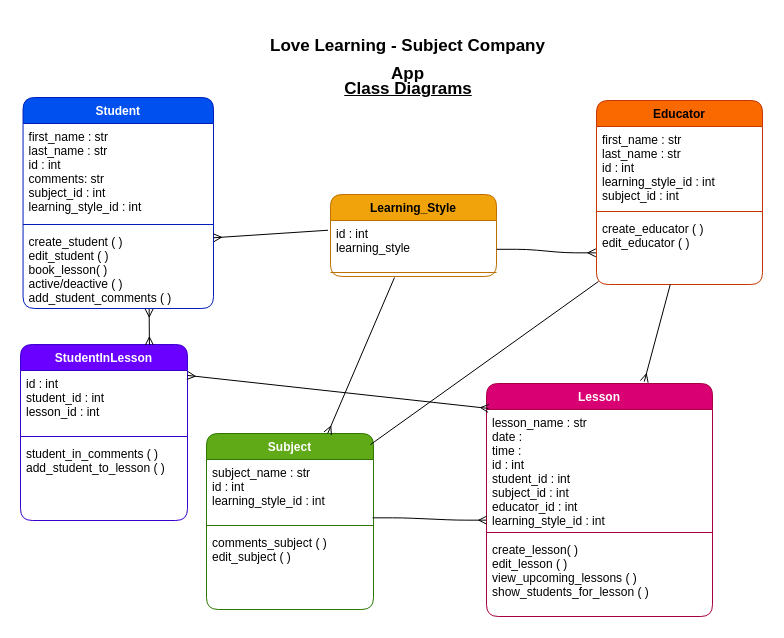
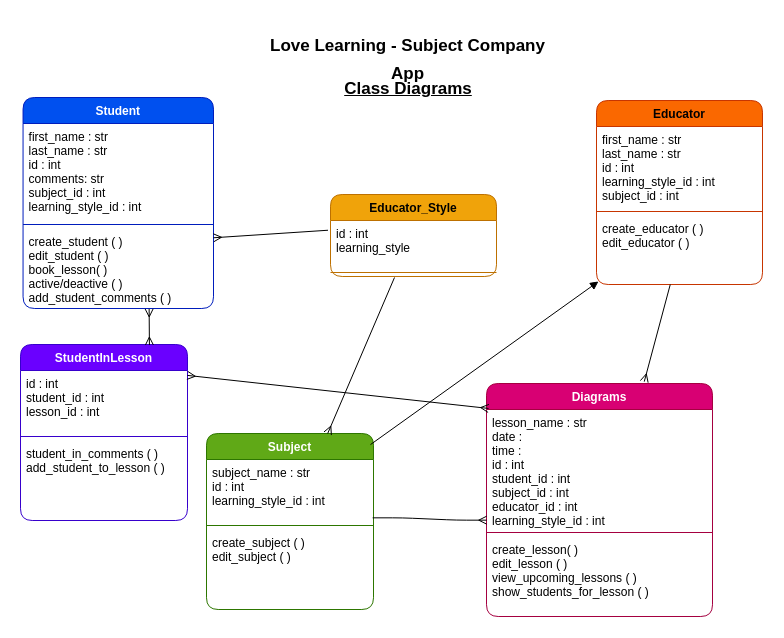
(413, 208) -> (413, 208)
(546, 251) -> none
(593, 286) -> (591, 287)
(599, 397) -> (599, 397)
(276, 543) -> (269, 543)
